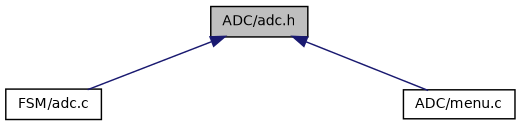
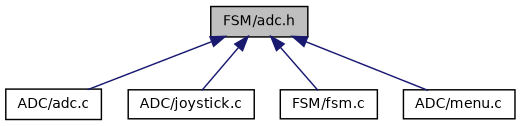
(259, 22) -> (259, 22)
(54, 104) -> (54, 104)
none -> (191, 104)
none -> (329, 104)
